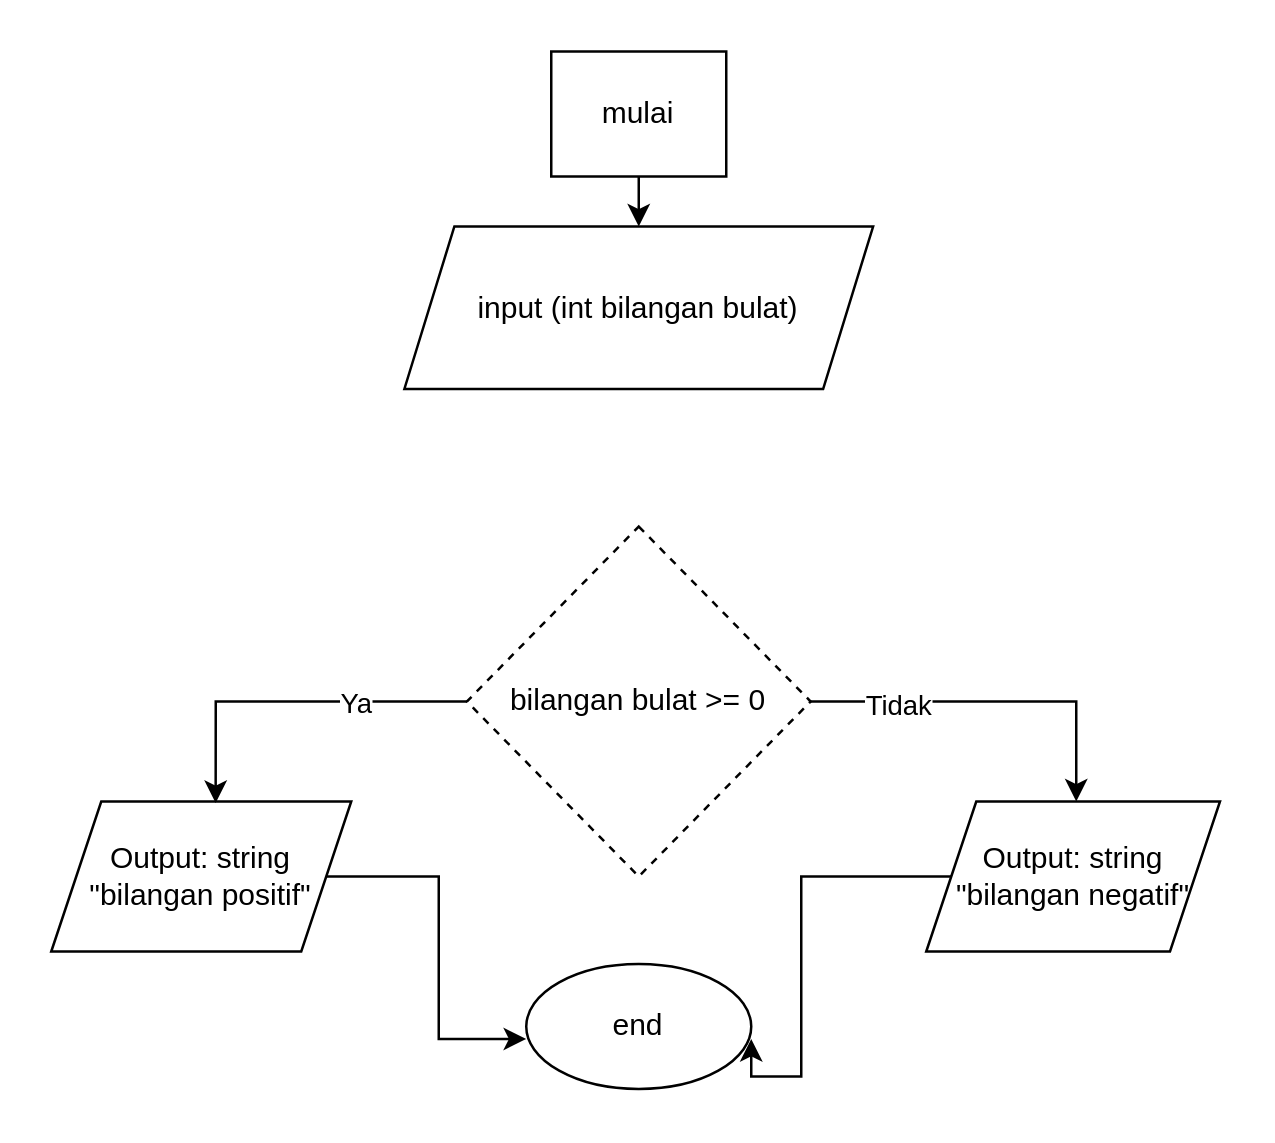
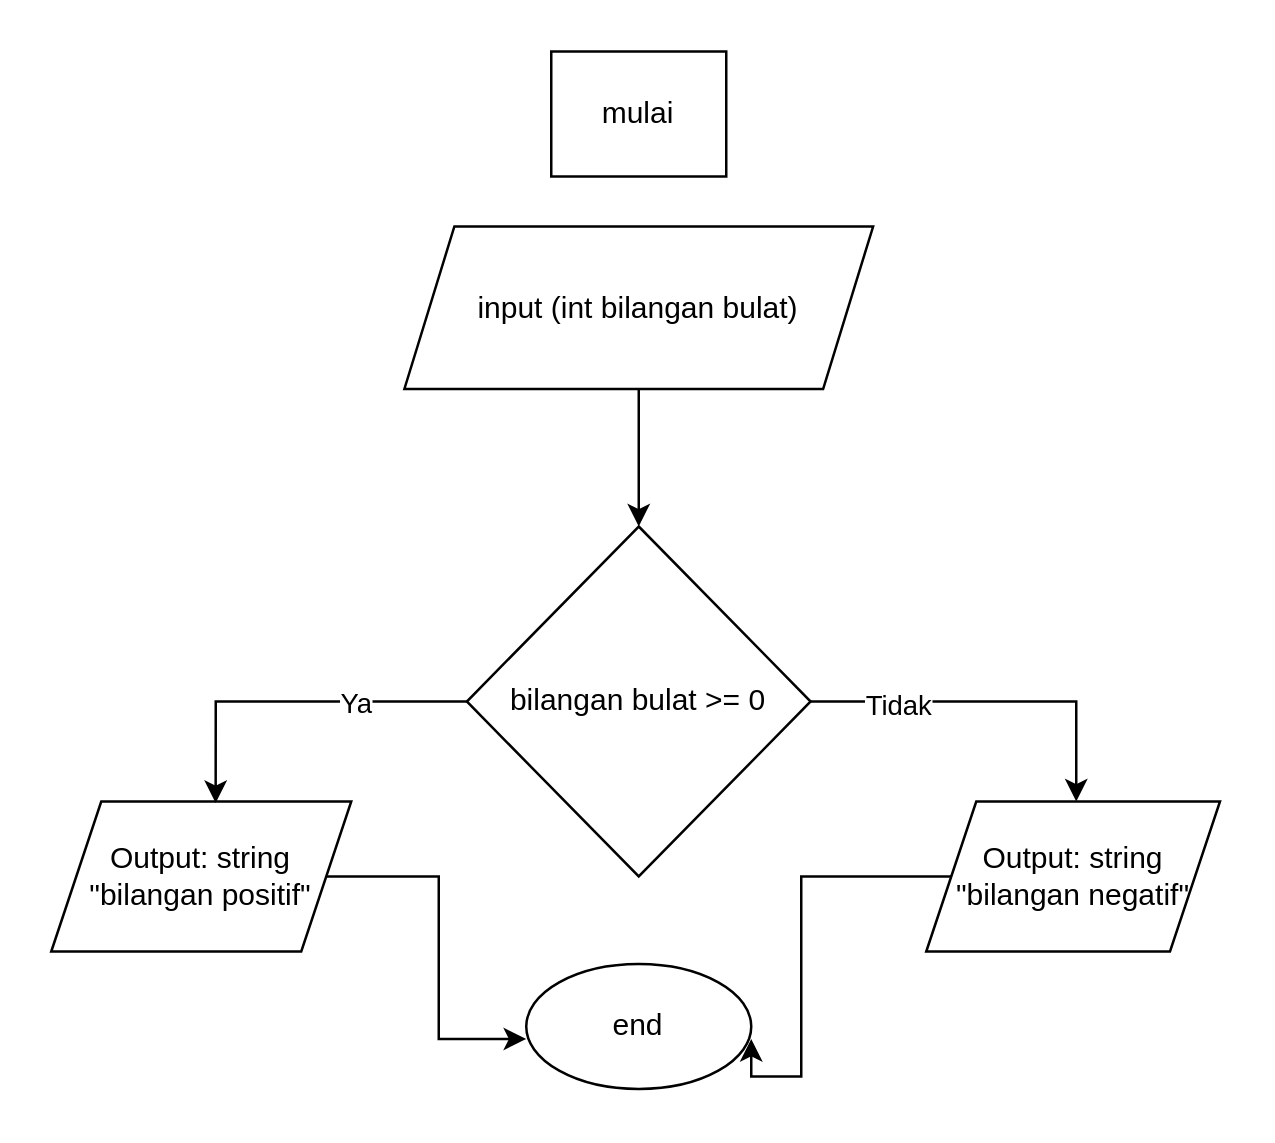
(639, 193) -> none
none -> (639, 449)
(639, 701) -> (639, 701)
